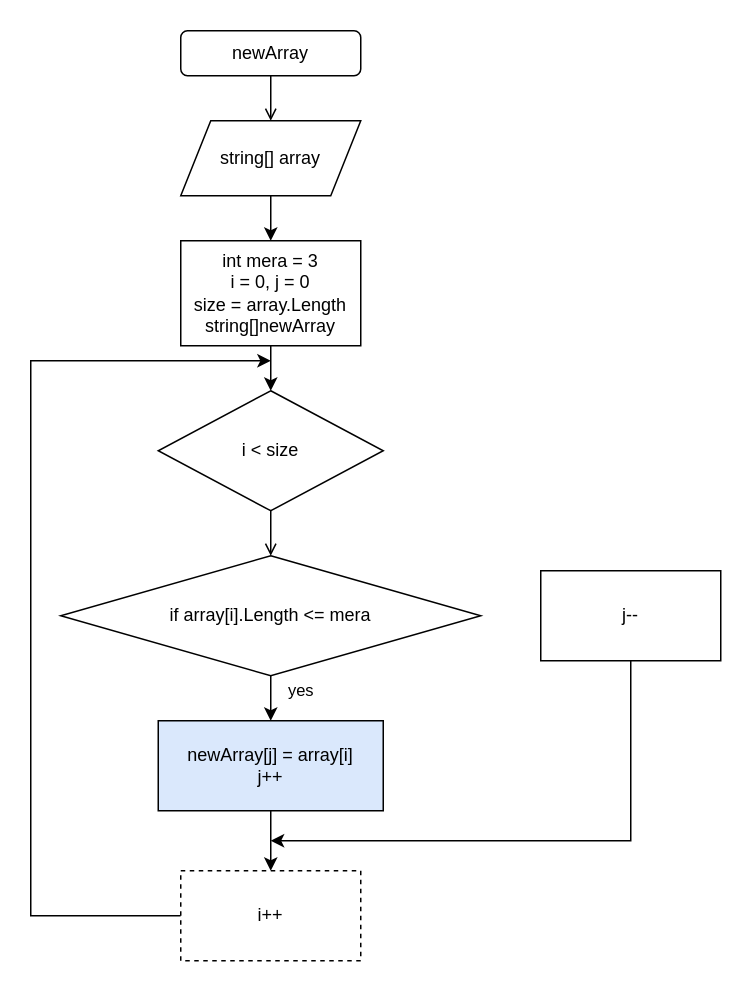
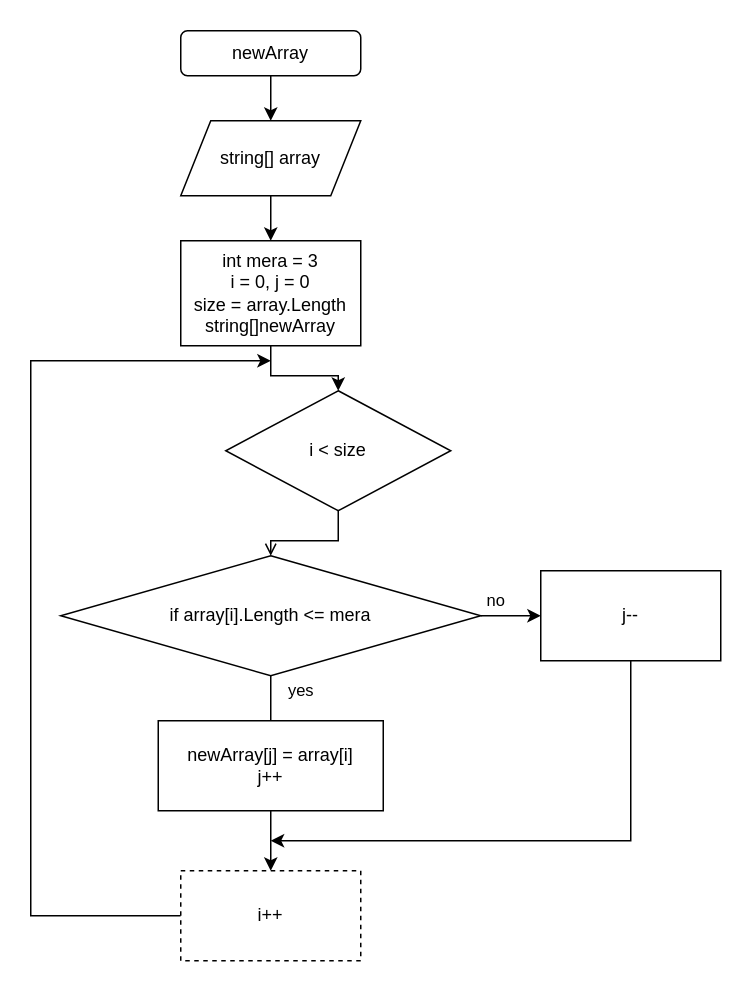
(271, 111) -> (271, 109)
(271, 451) -> (338, 451)
none -> (506, 616)
(271, 709) -> (271, 713)
(271, 766) -> (271, 766)
